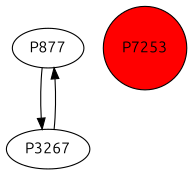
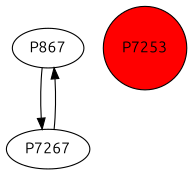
(48, 48) -> (48, 48)
(48, 149) -> (48, 149)
